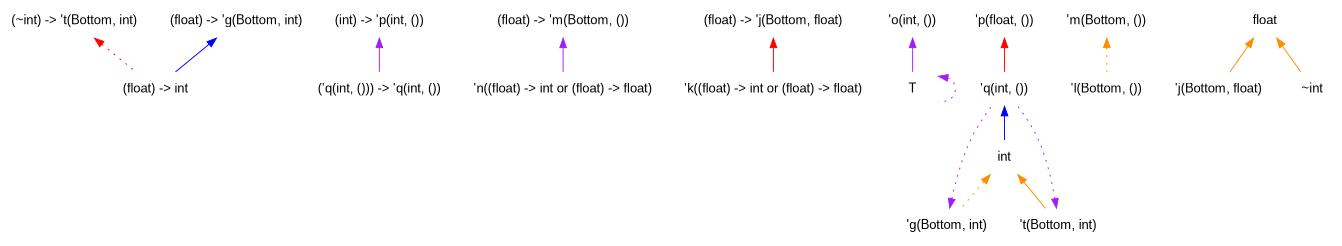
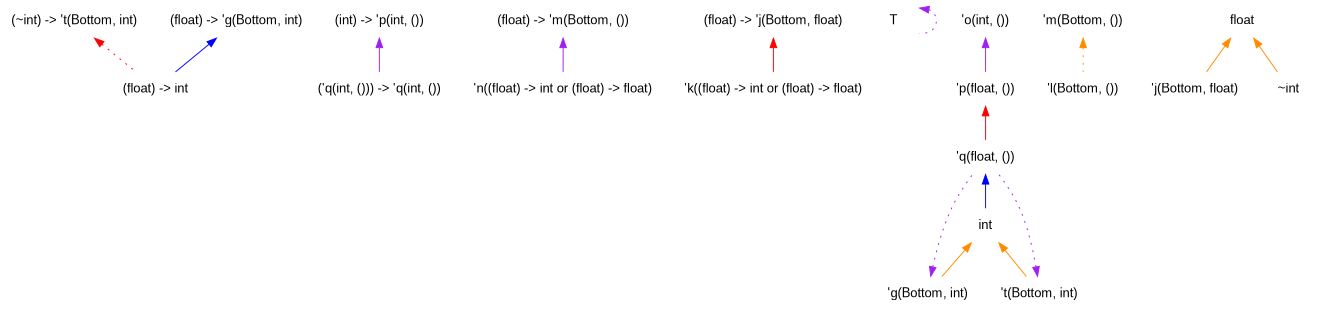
(913, 60) -> (986, 60)
(1005, 89) -> (986, 157)
(972, 195) -> (953, 263)
